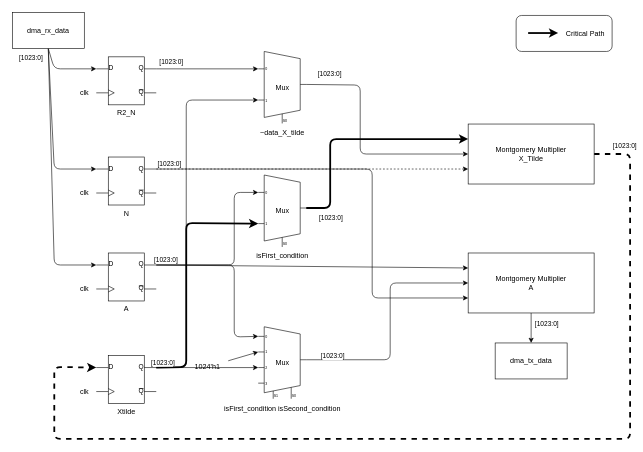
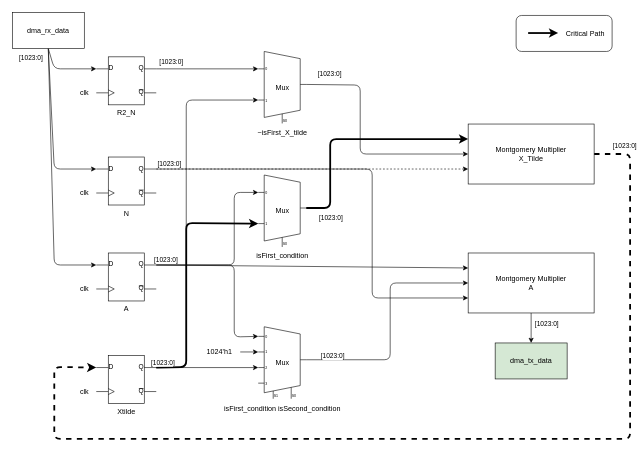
(283, 132) -> (283, 132)
(531, 361) -> (531, 361)
(207, 367) -> (219, 352)
